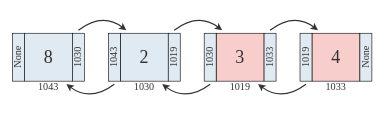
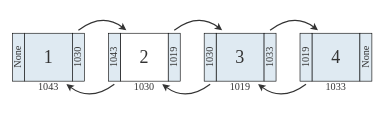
(48, 57) -> (48, 57)
(144, 57) -> (144, 57)
(240, 57) -> (240, 57)
(336, 57) -> (336, 57)
